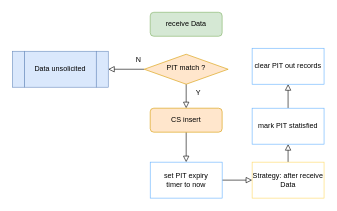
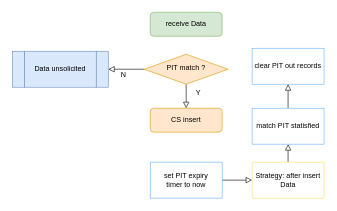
(138, 60) -> (123, 75)
(288, 126) -> (288, 126)
(186, 144) -> none
(288, 180) -> (288, 180)
